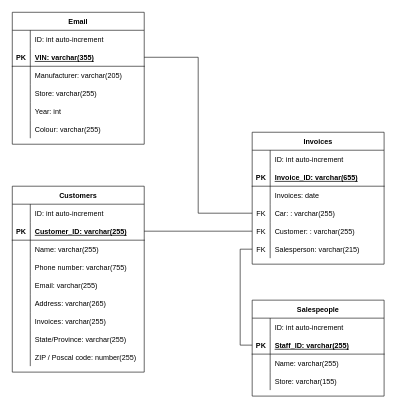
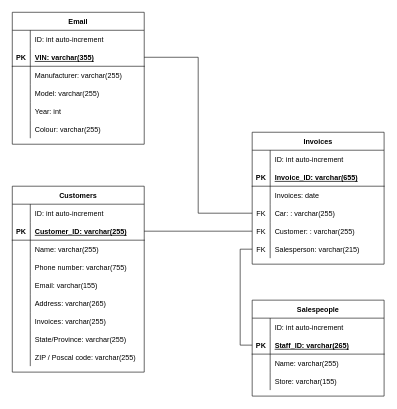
(85, 76) -> (85, 76)
(71, 94) -> (70, 94)
(69, 286) -> (69, 286)
(317, 346) -> (317, 346)
(90, 358) -> (92, 358)
